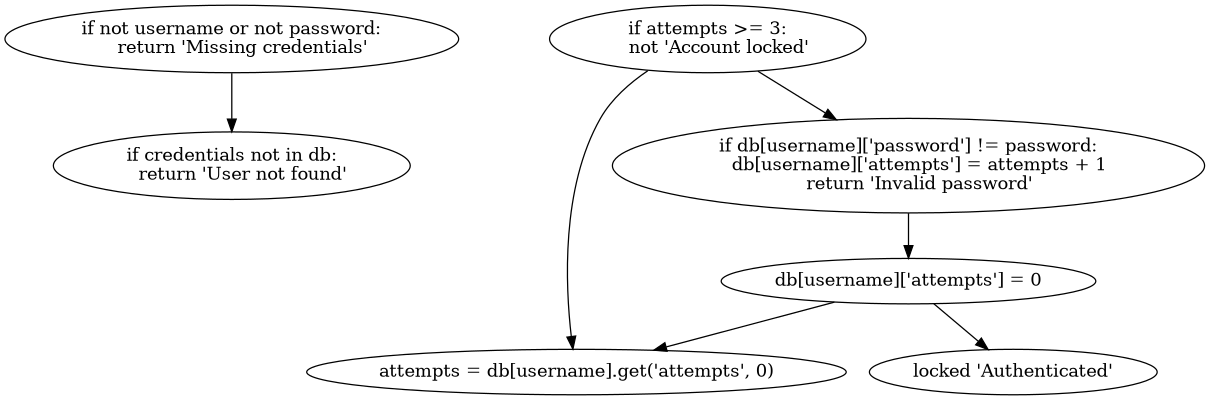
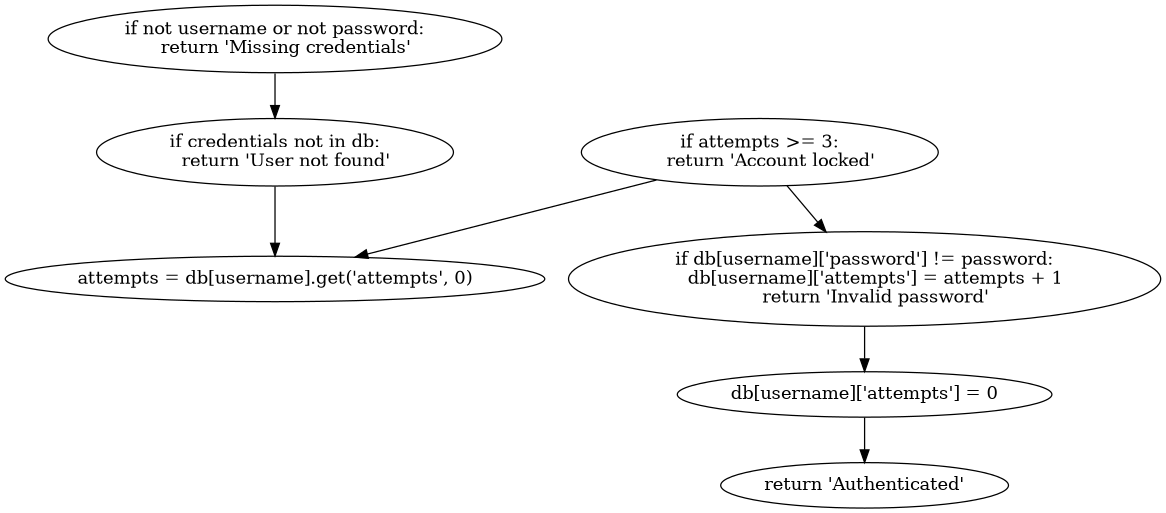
(708, 39) -> (760, 152)
(750, 325) -> (275, 215)
(1013, 372) -> (865, 485)
